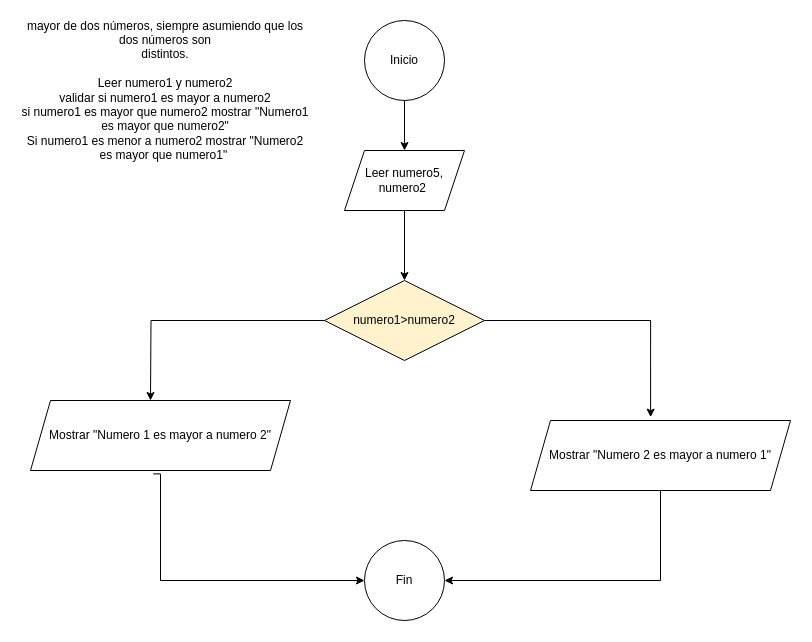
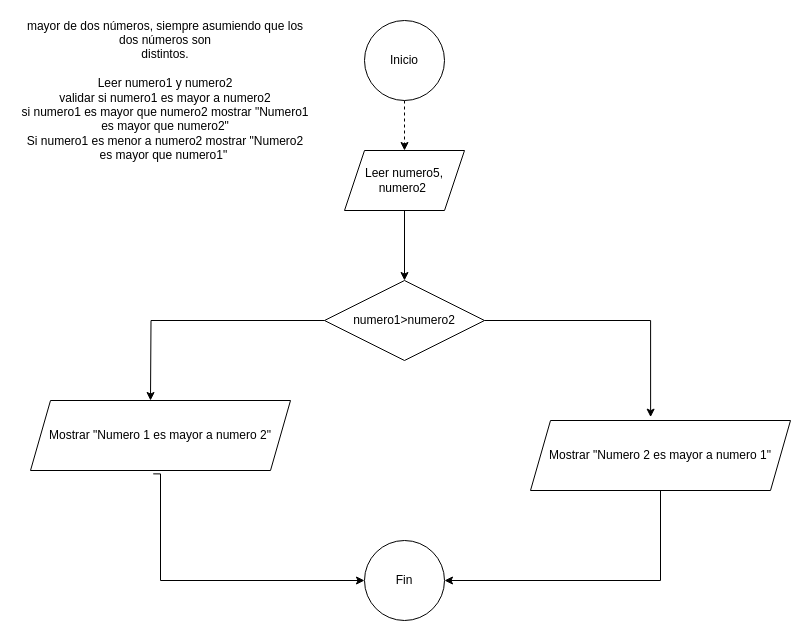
(405, 123) -> (405, 123)
(405, 321) -> (405, 321)
